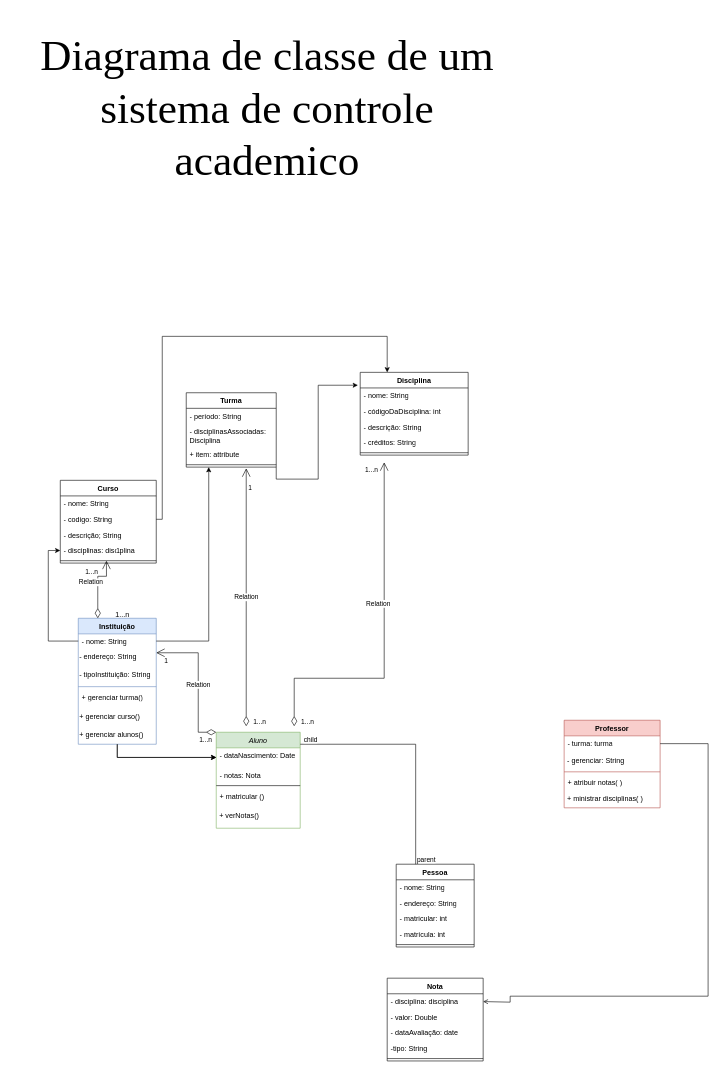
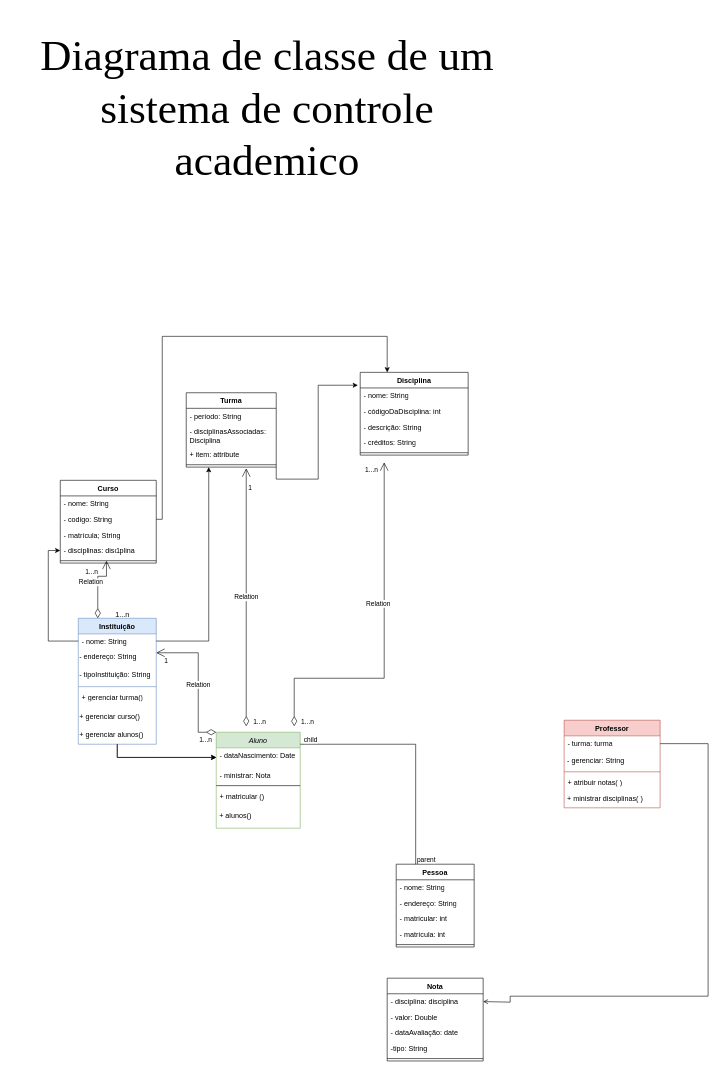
(98, 536) -> (98, 536)
(243, 776) -> (249, 776)
(241, 816) -> (236, 816)
